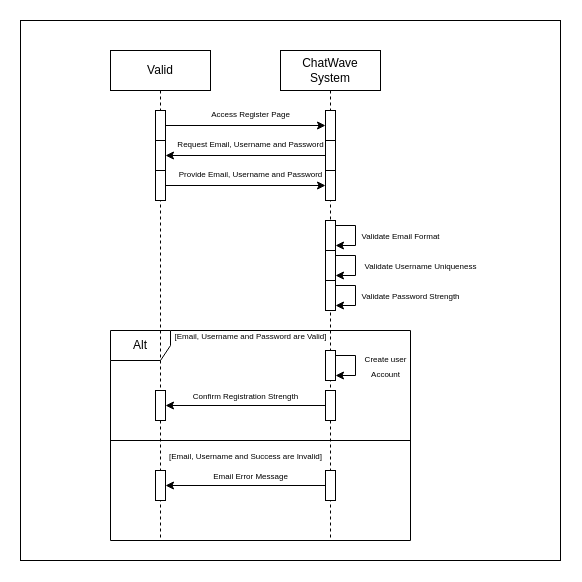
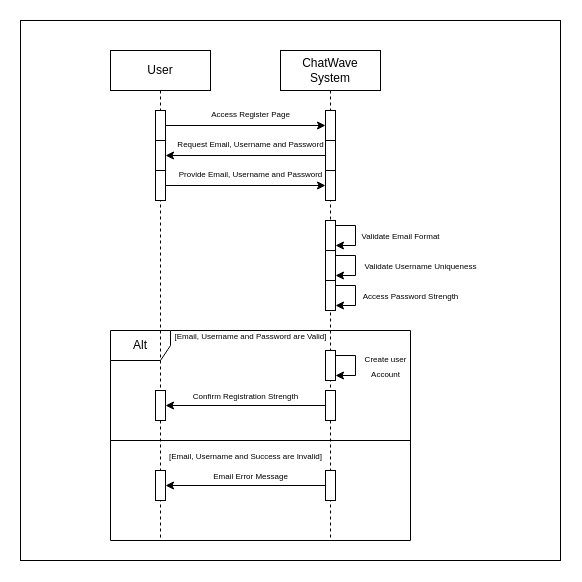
(161, 71) -> (161, 71)
(411, 296) -> (411, 296)
